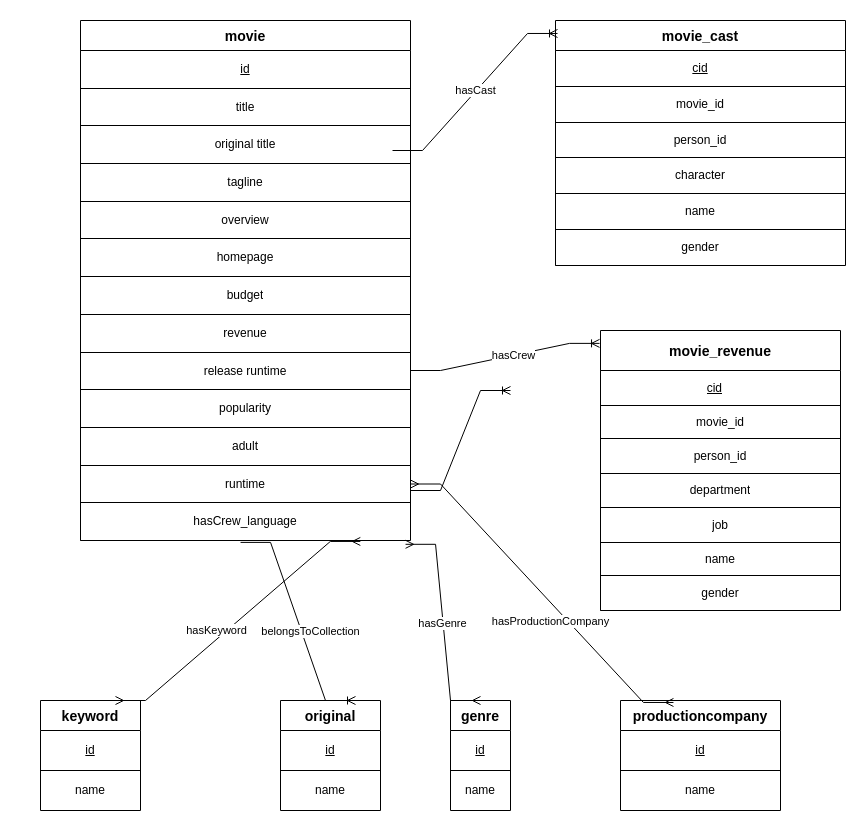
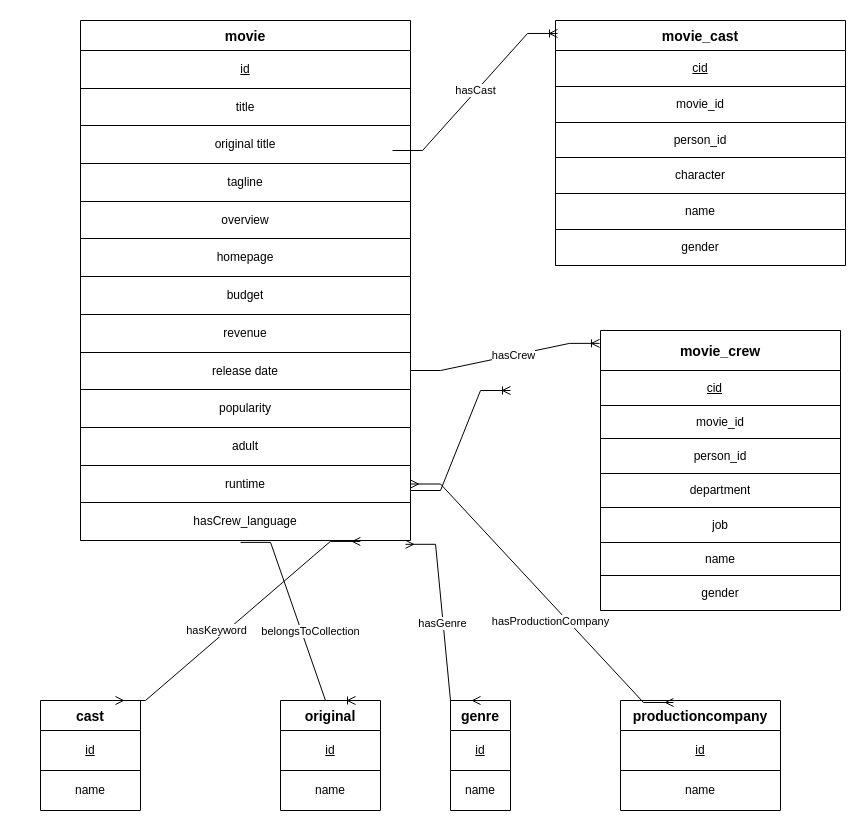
(720, 351) -> (720, 351)
(246, 372) -> (246, 372)
(90, 716) -> (90, 716)
